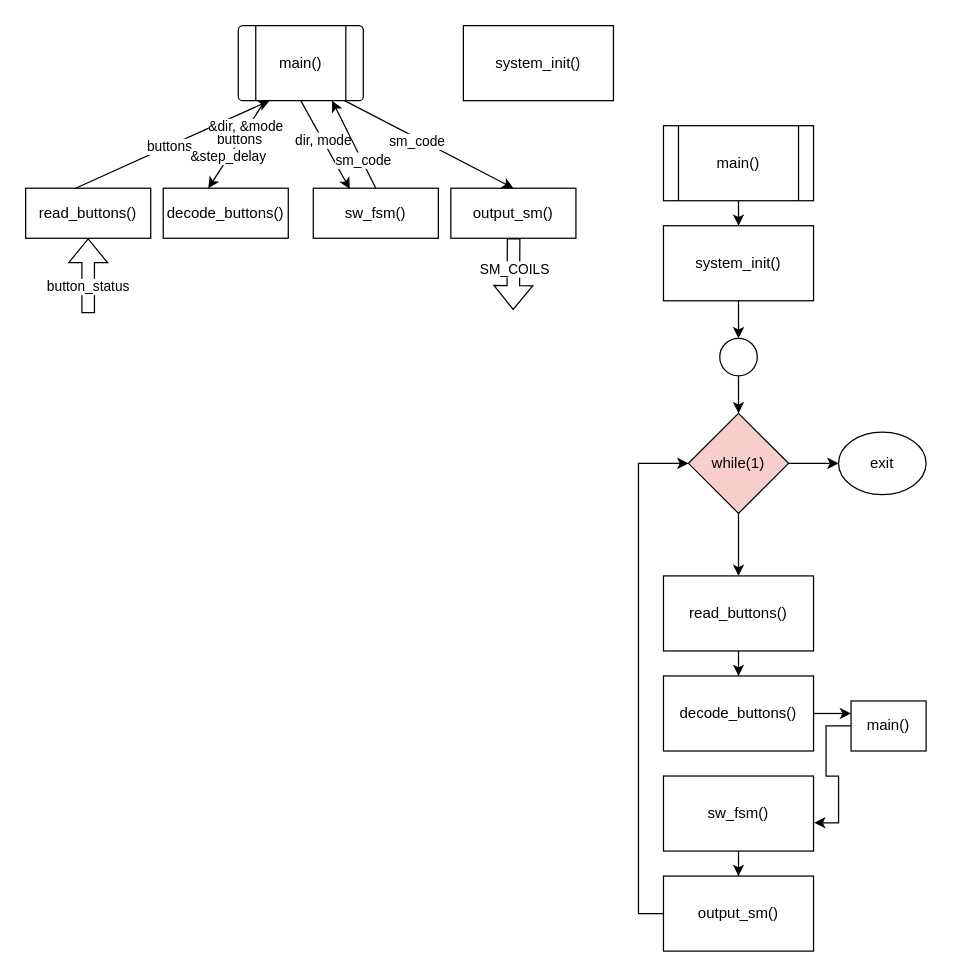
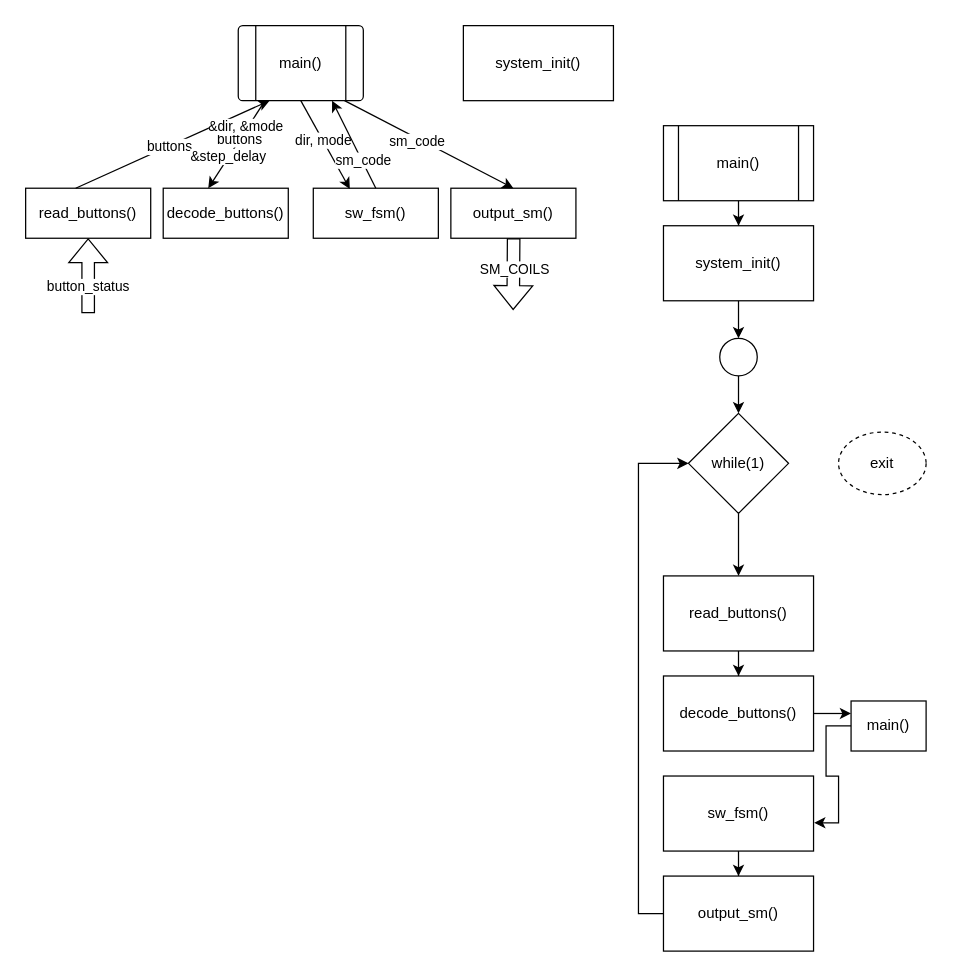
(738, 463) -> (738, 463)
(809, 463) -> none
(882, 463) -> (882, 463)
